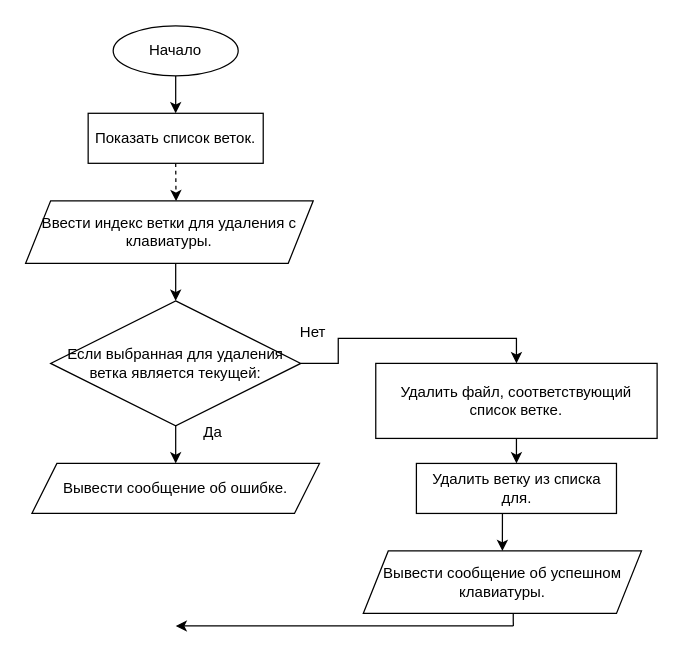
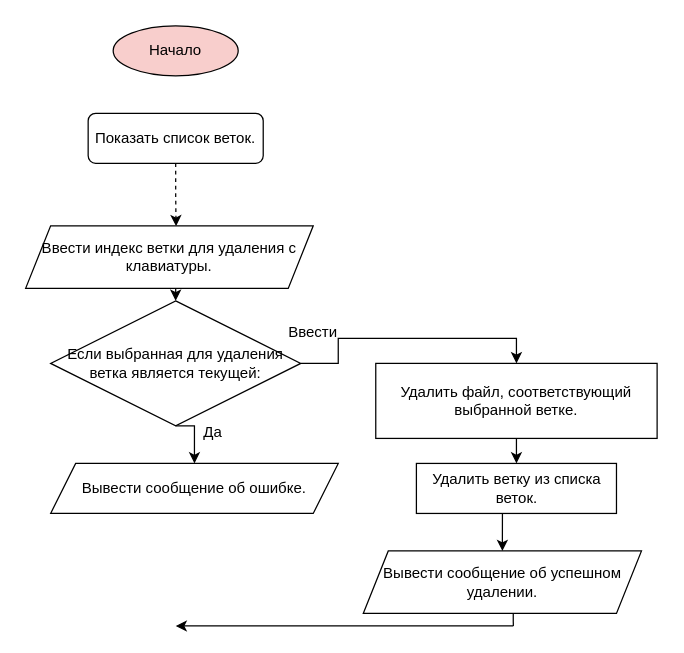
(176, 51) -> (176, 51)
(176, 90) -> none
(176, 138) -> (176, 138)
(169, 232) -> (169, 257)
(313, 332) -> (313, 332)
(516, 401) -> (516, 401)
(176, 488) -> (194, 488)
(517, 488) -> (517, 488)
(503, 582) -> (503, 582)
